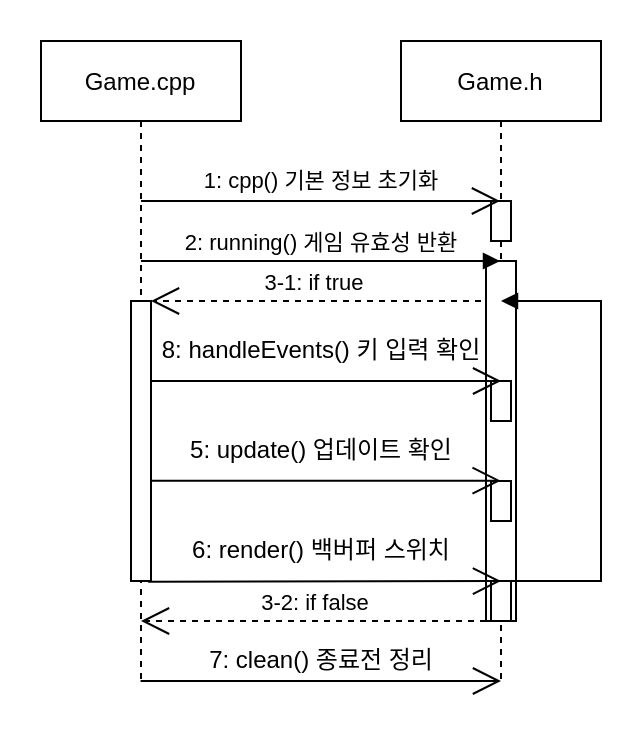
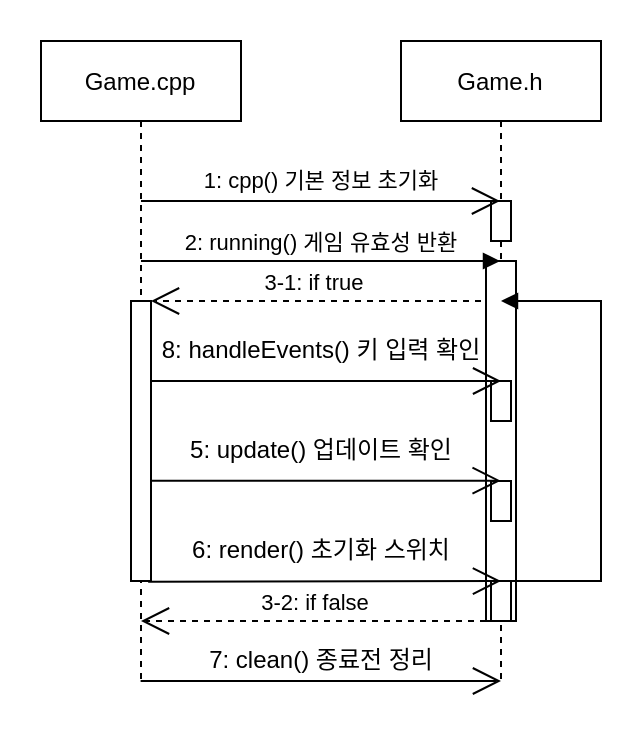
(322, 551) -> (322, 551)
